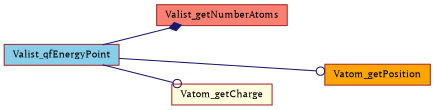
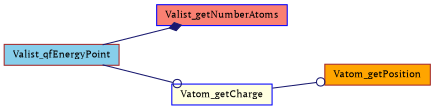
(222, 15) -> (222, 15)
(218, 65) -> (294, 85)
(222, 95) -> (222, 95)
